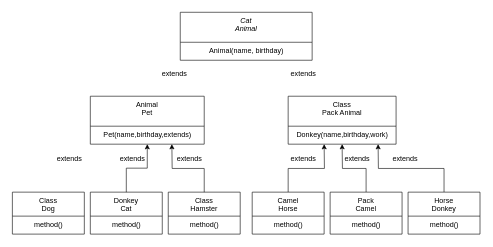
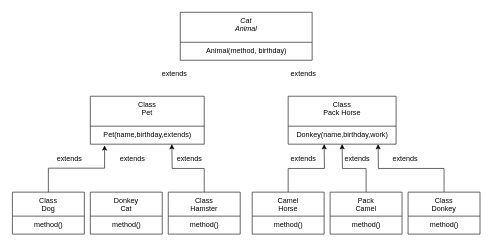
(247, 51) -> (247, 51)
(147, 104) -> (147, 104)
(342, 104) -> (342, 104)
(126, 168) -> none
none -> (48, 179)
(444, 200) -> (444, 200)
